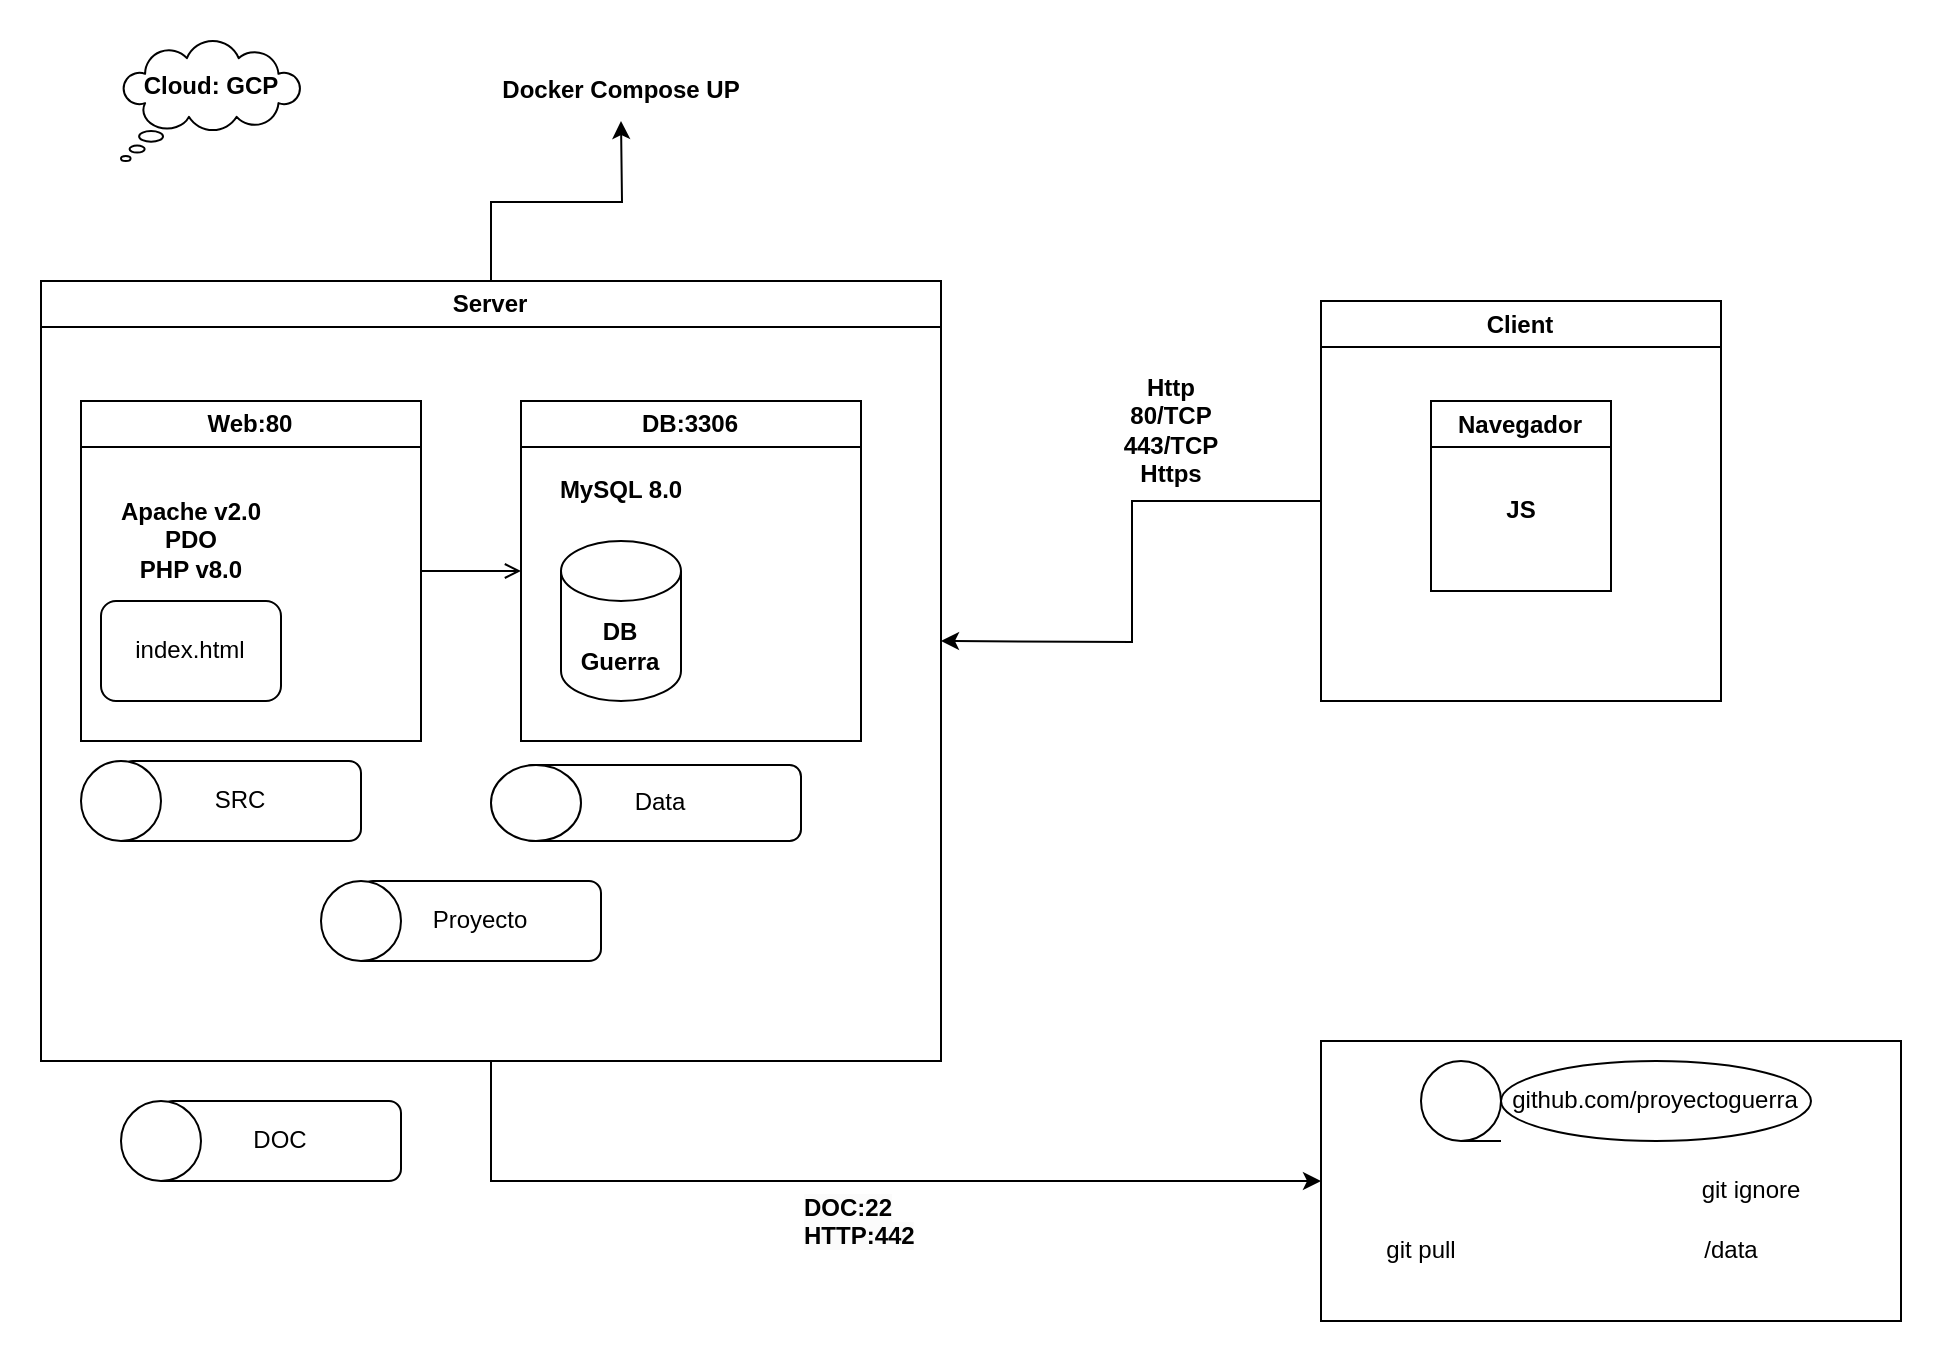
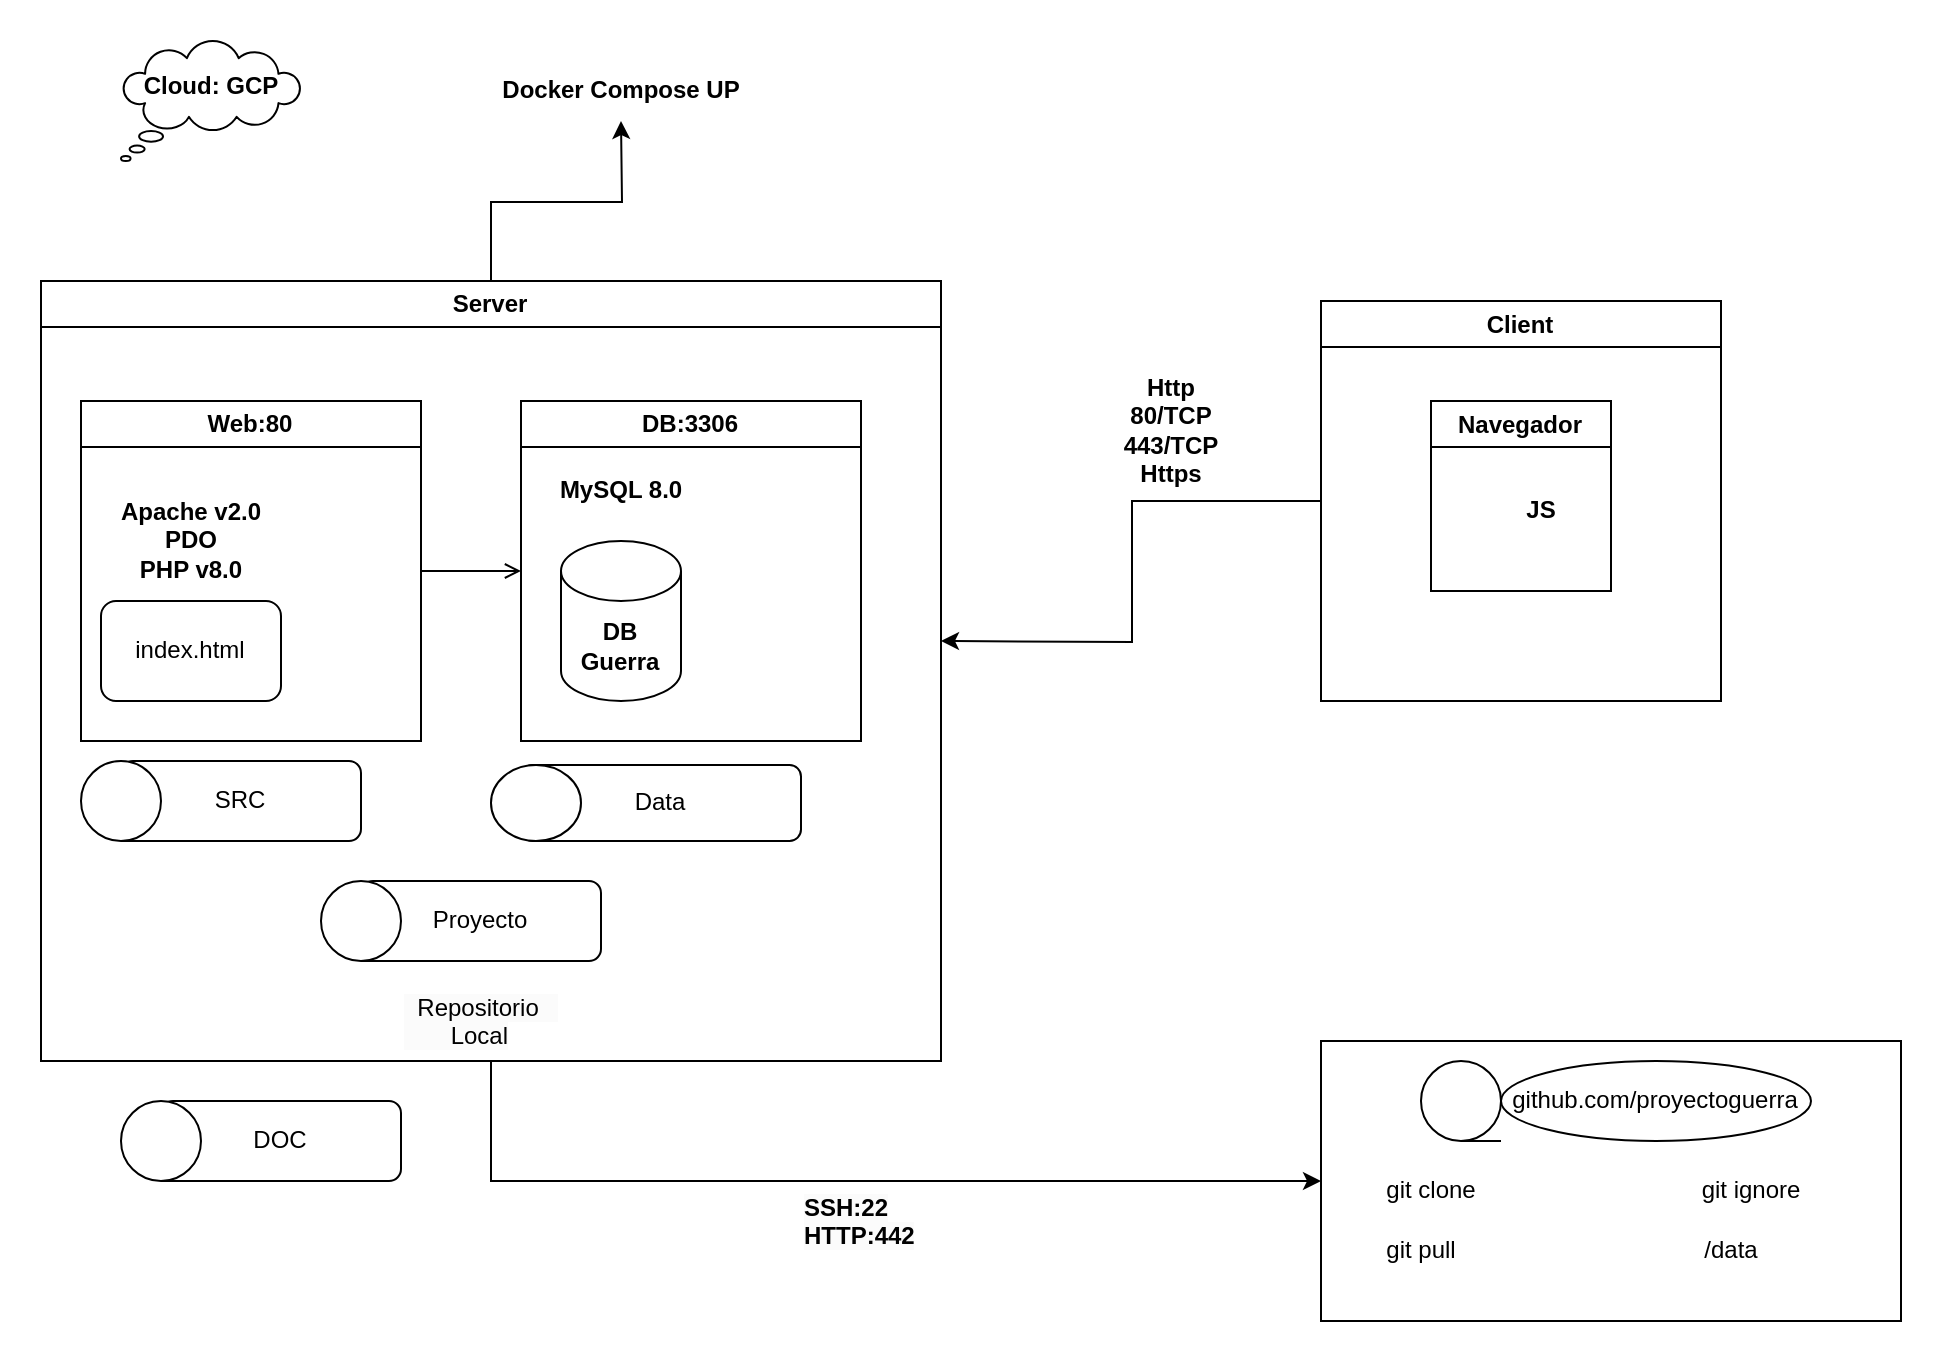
(1521, 511) -> (1541, 511)
none -> (481, 1021)
none -> (1431, 1191)
(856, 1224) -> (856, 1224)
